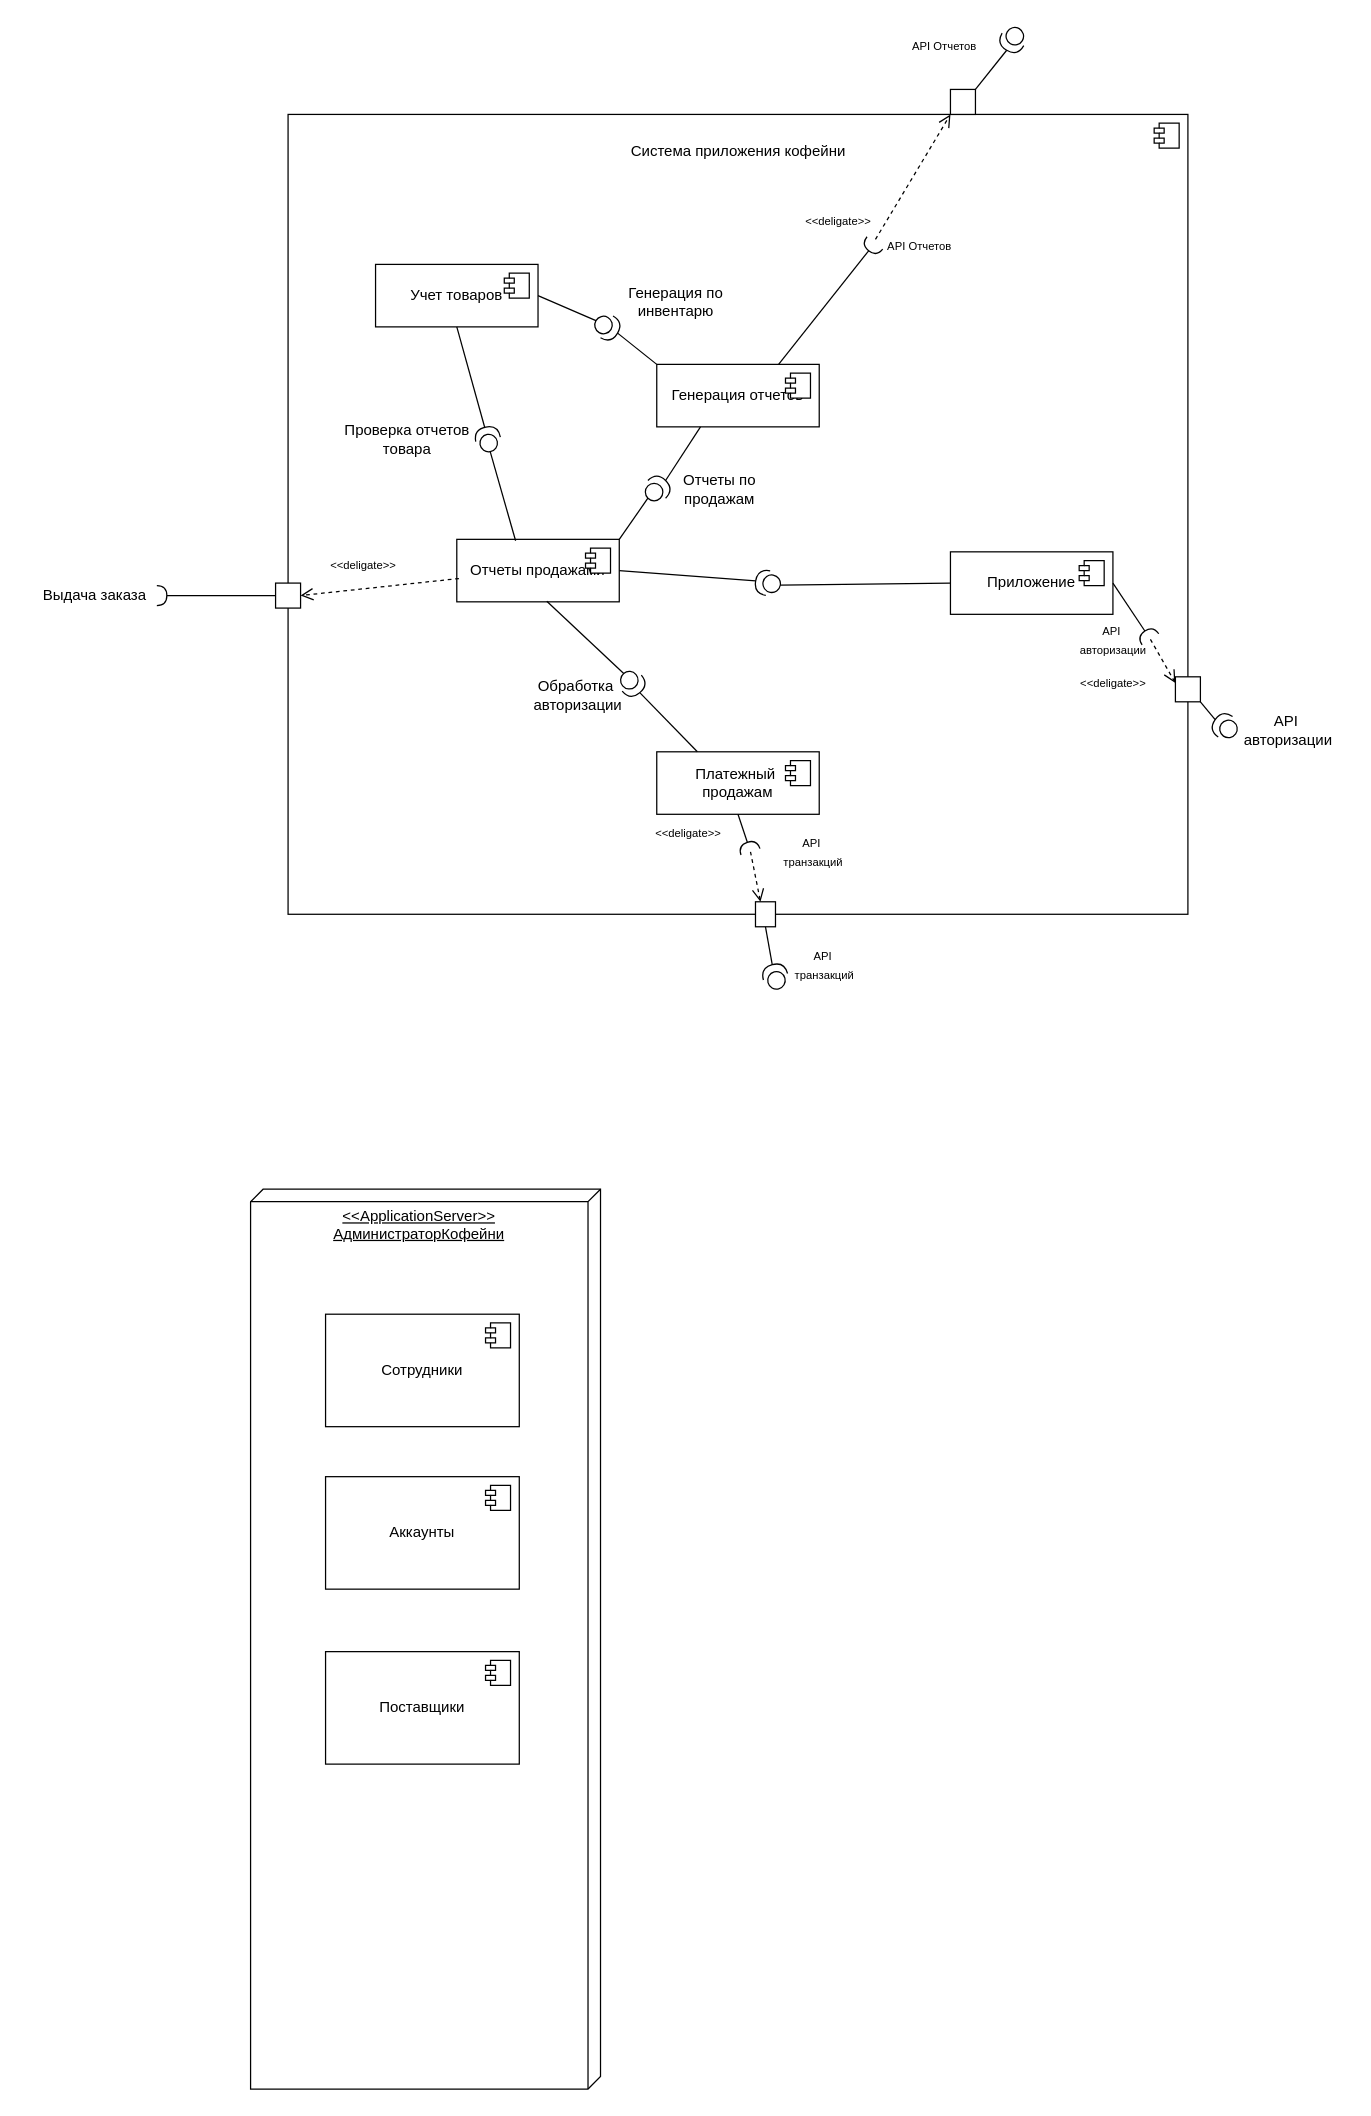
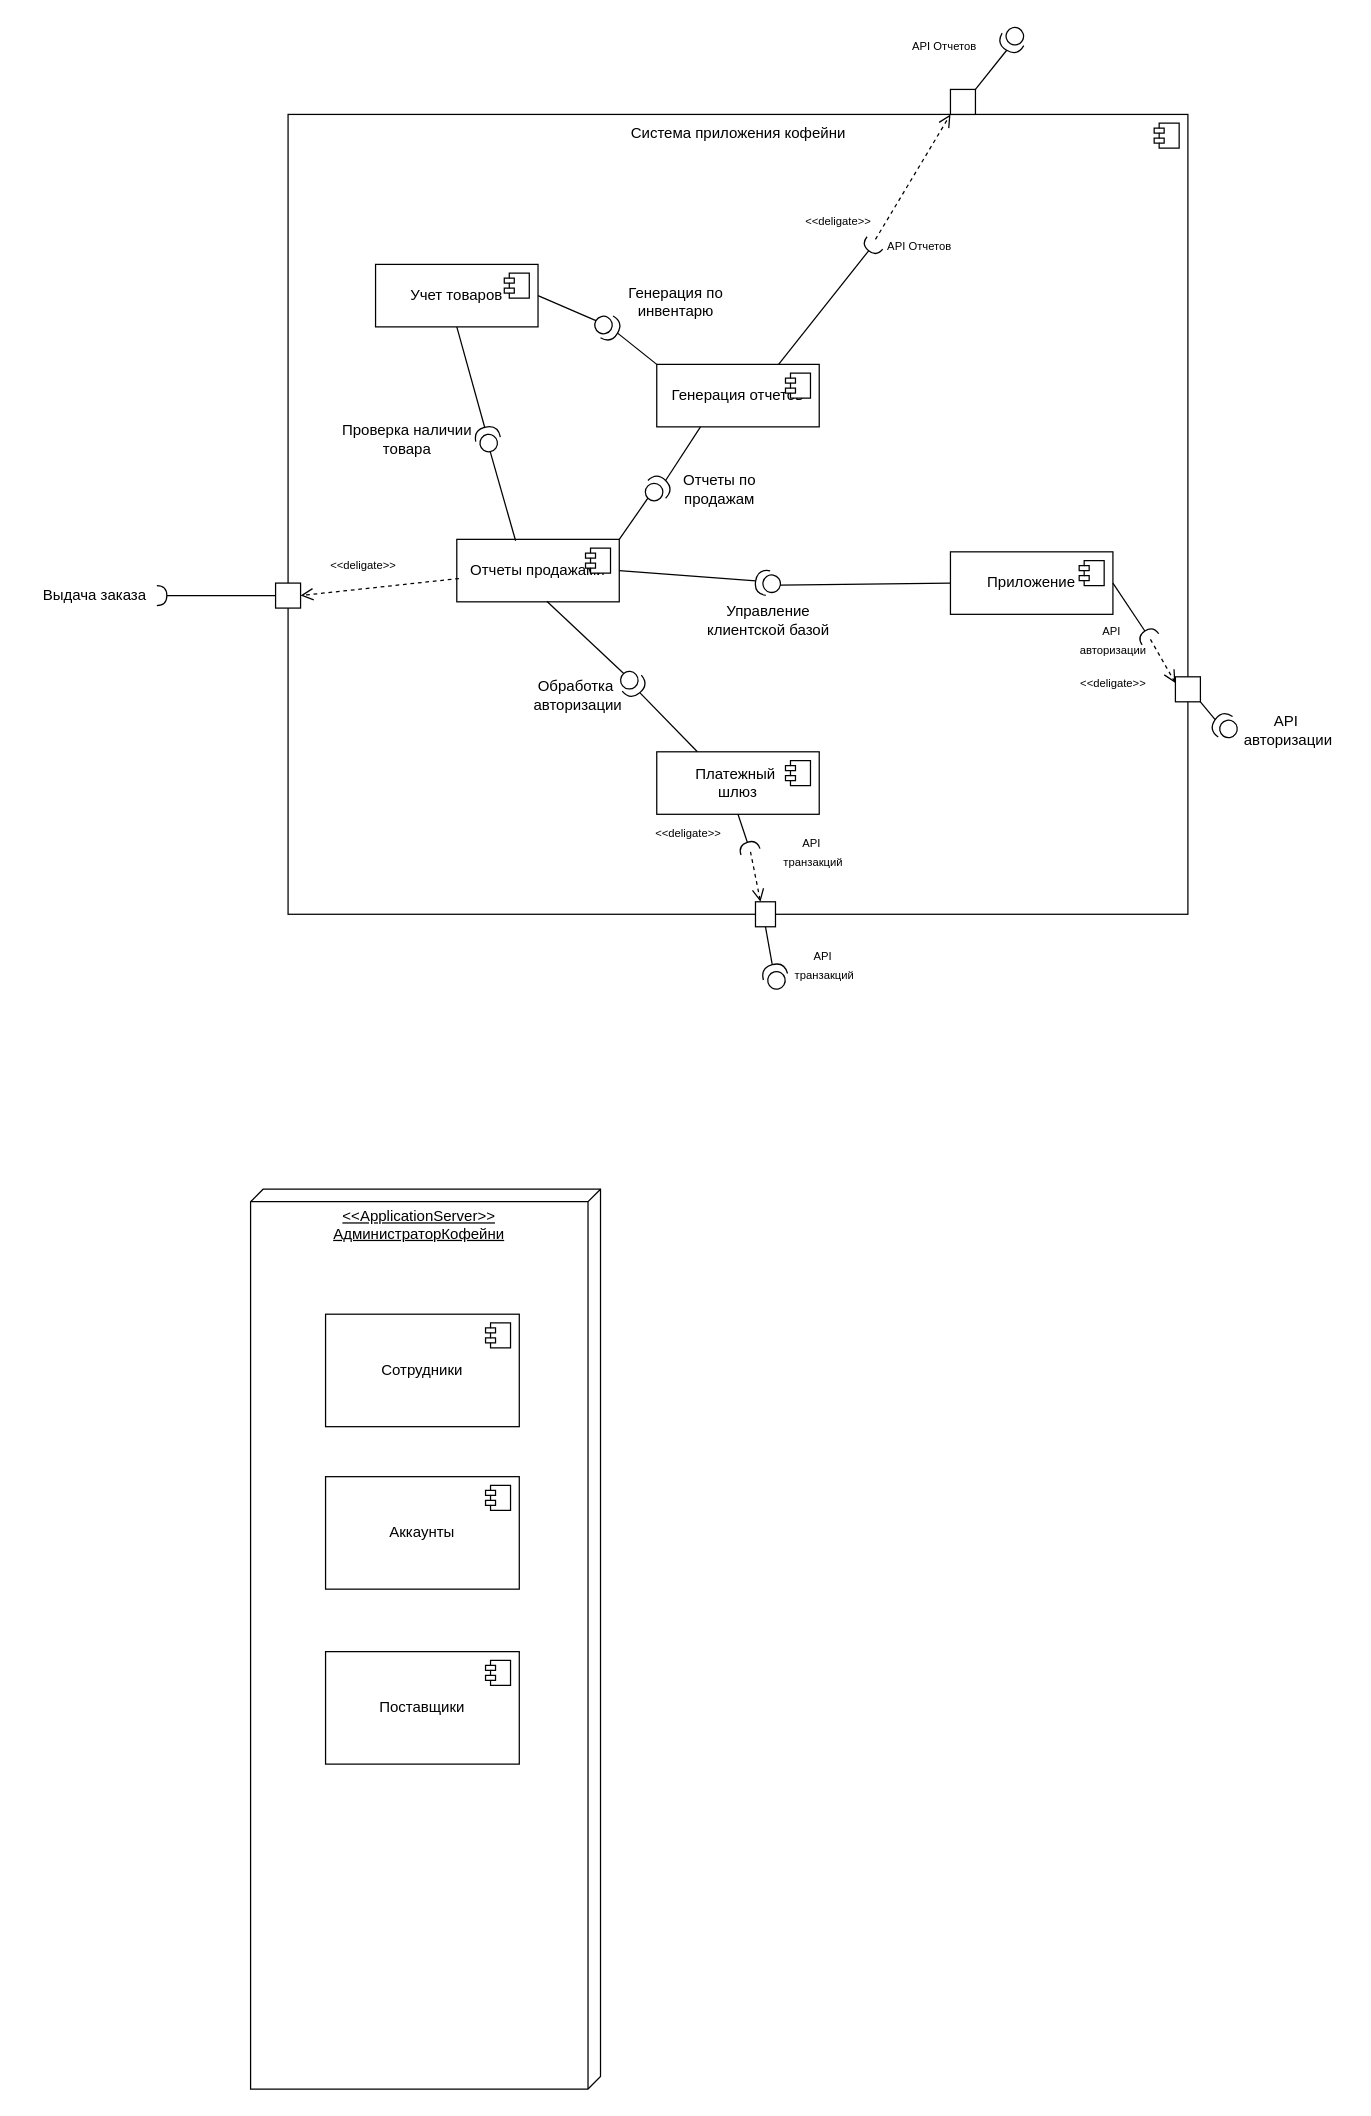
(738, 152) -> (738, 133)
(408, 439) -> (408, 439)
none -> (768, 621)
(738, 783) -> (738, 783)
